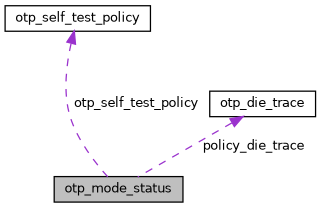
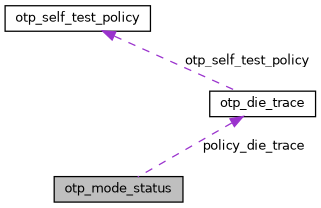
(70, 116) -> (176, 64)
